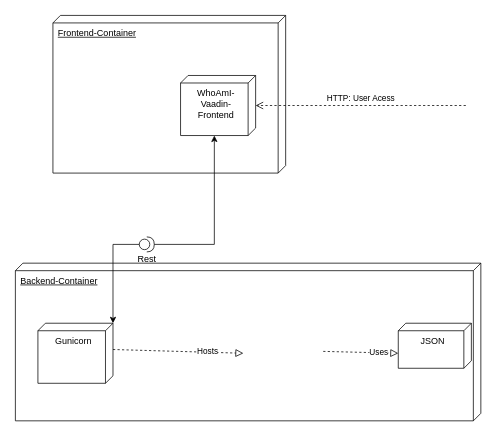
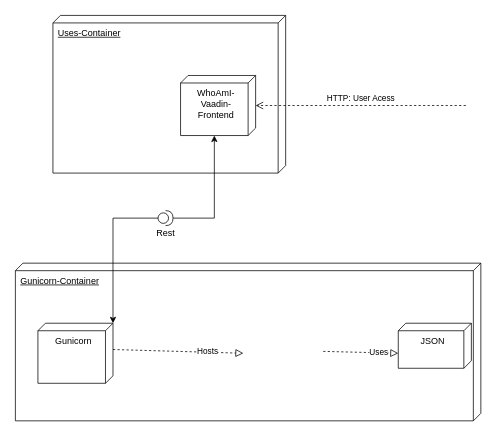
(102, 34) -> (92, 34)
(147, 244) -> (165, 218)
(62, 281) -> (64, 281)
